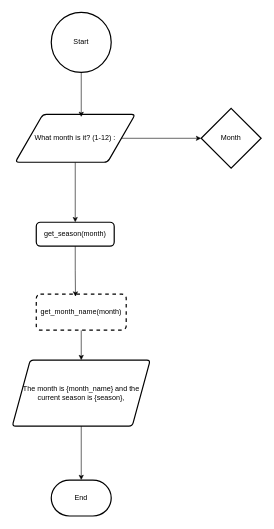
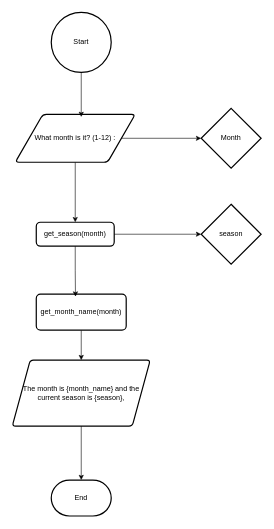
none -> (195, 234)
none -> (231, 234)
(81, 312) -> (81, 312)
